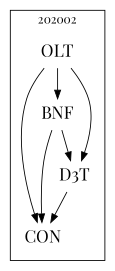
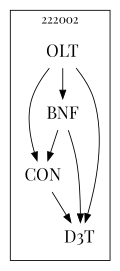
(58, 20) -> (60, 20)
(61, 203) -> (59, 204)
